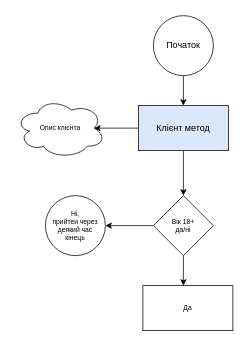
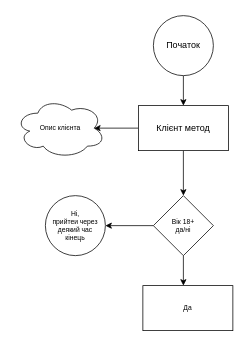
(183, 128) -> (183, 128)
